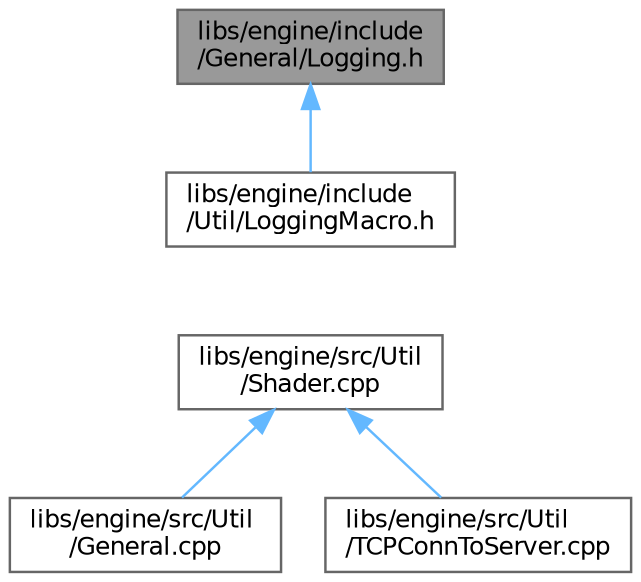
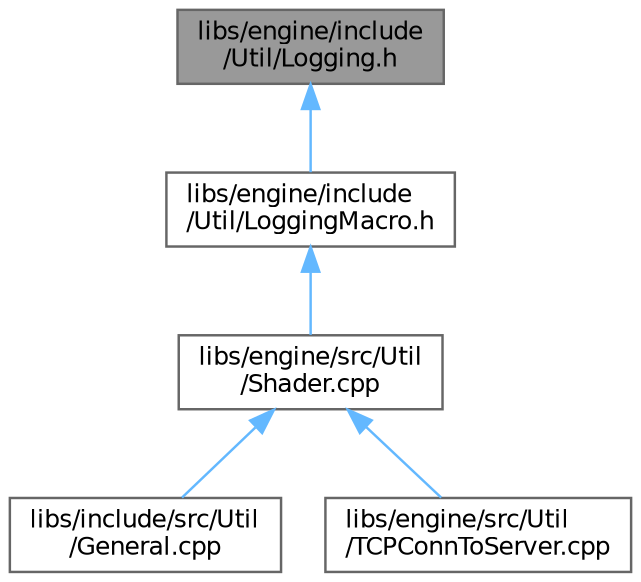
(311, 47) -> (311, 47)
none -> (311, 304)
(145, 535) -> (145, 535)
